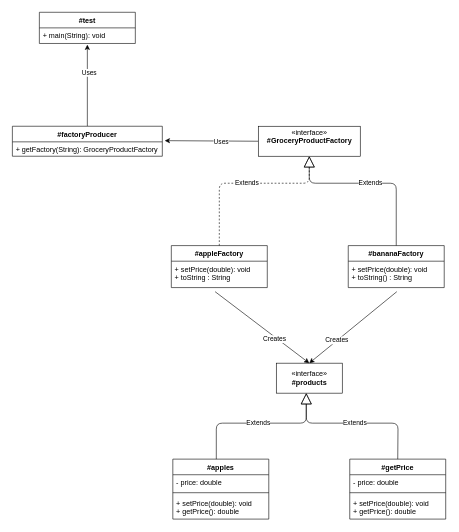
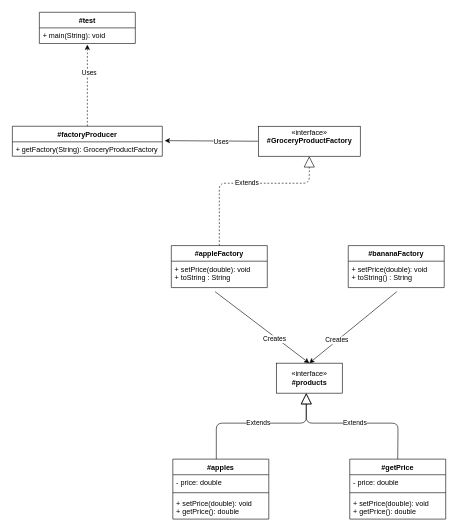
(87, 87) -> (87, 87)
(383, 183) -> none
